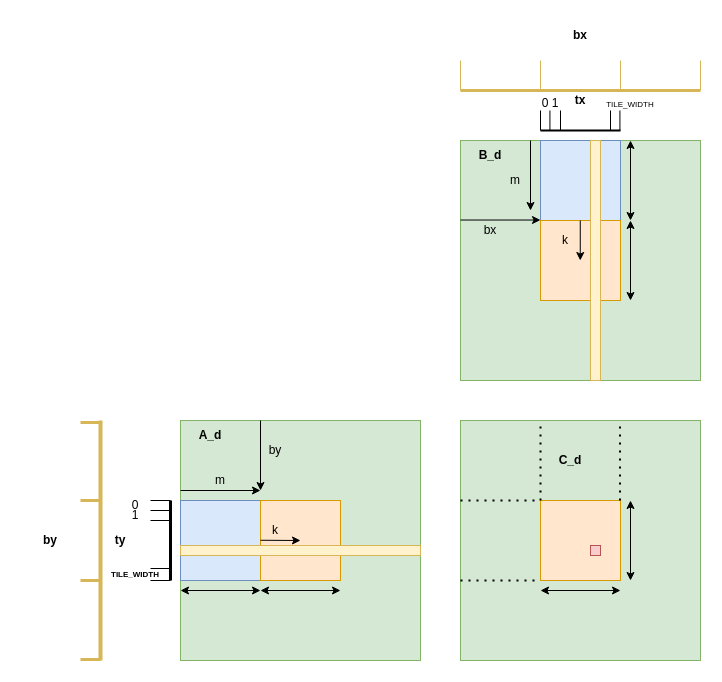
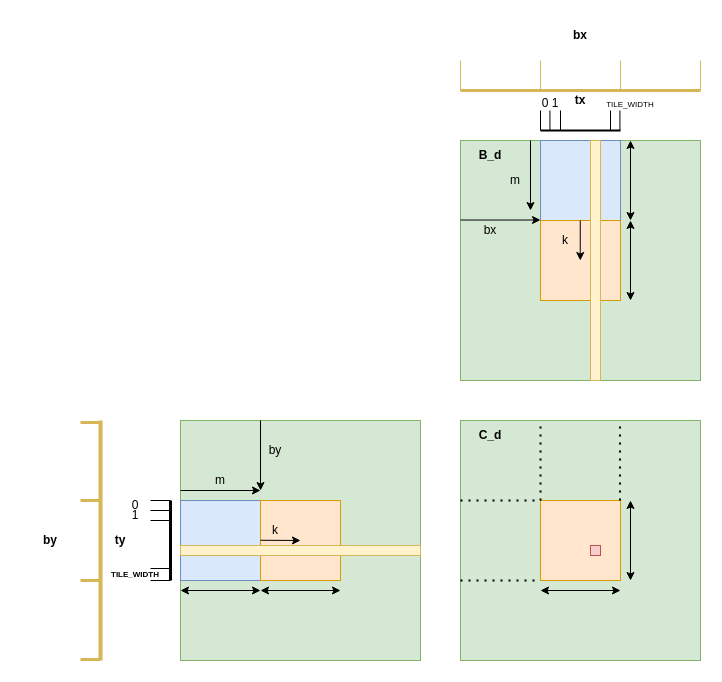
(211, 436) -> none
(571, 461) -> (491, 436)
